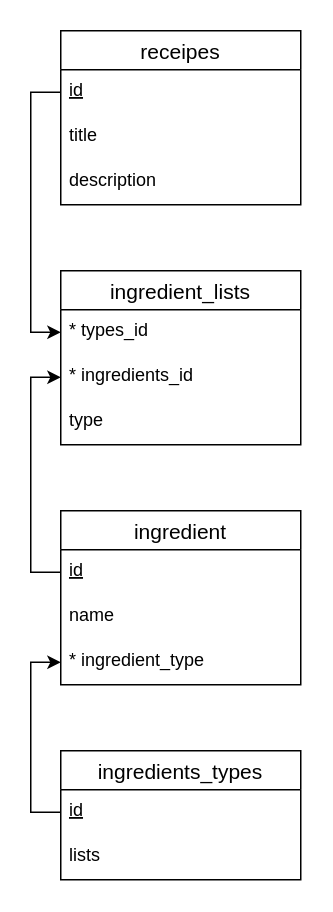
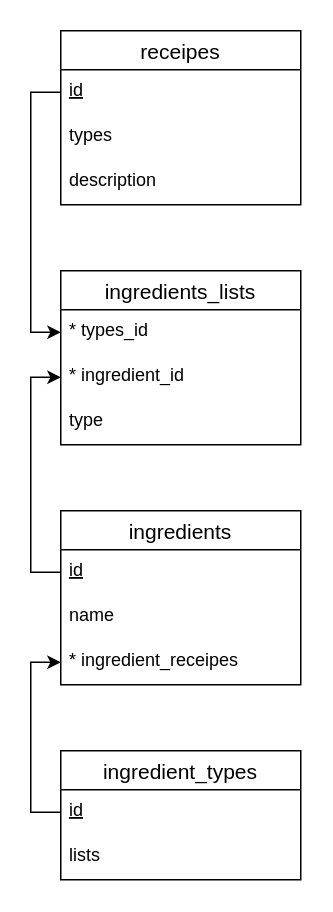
(90, 135) -> (94, 135)
(180, 292) -> (180, 292)
(140, 375) -> (135, 375)
(180, 532) -> (180, 532)
(148, 660) -> (165, 660)
(180, 772) -> (180, 772)
